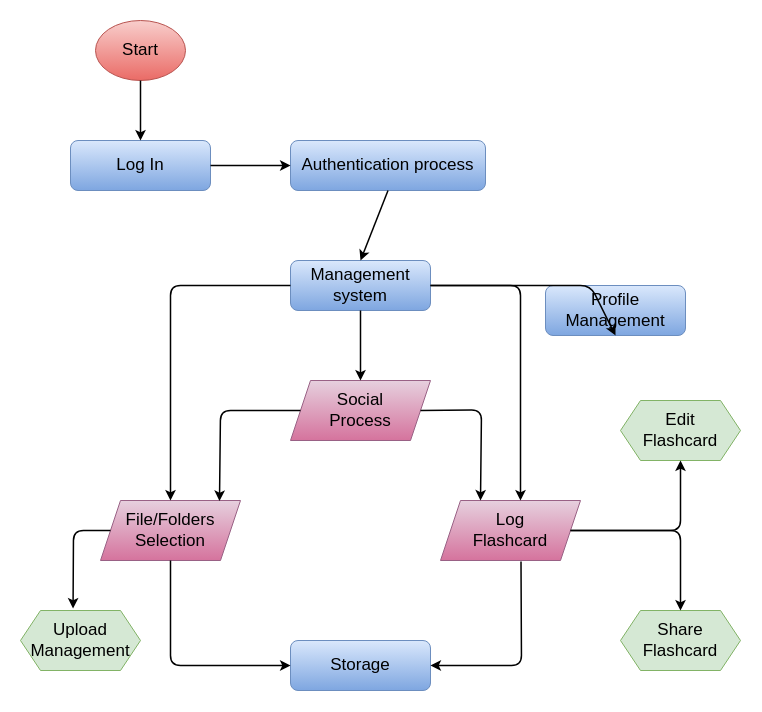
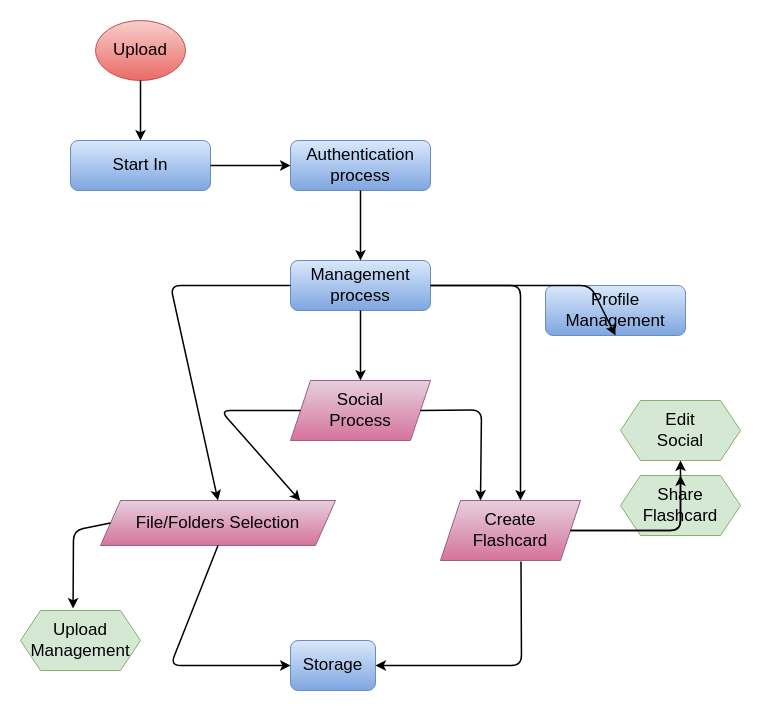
(141, 51) -> (141, 51)
(141, 166) -> (141, 166)
(388, 166) -> (361, 166)
(361, 286) -> (361, 286)
(681, 431) -> (681, 431)
(171, 531) -> (218, 523)
(511, 531) -> (511, 531)
(681, 641) -> (681, 506)
(361, 666) -> (333, 666)
